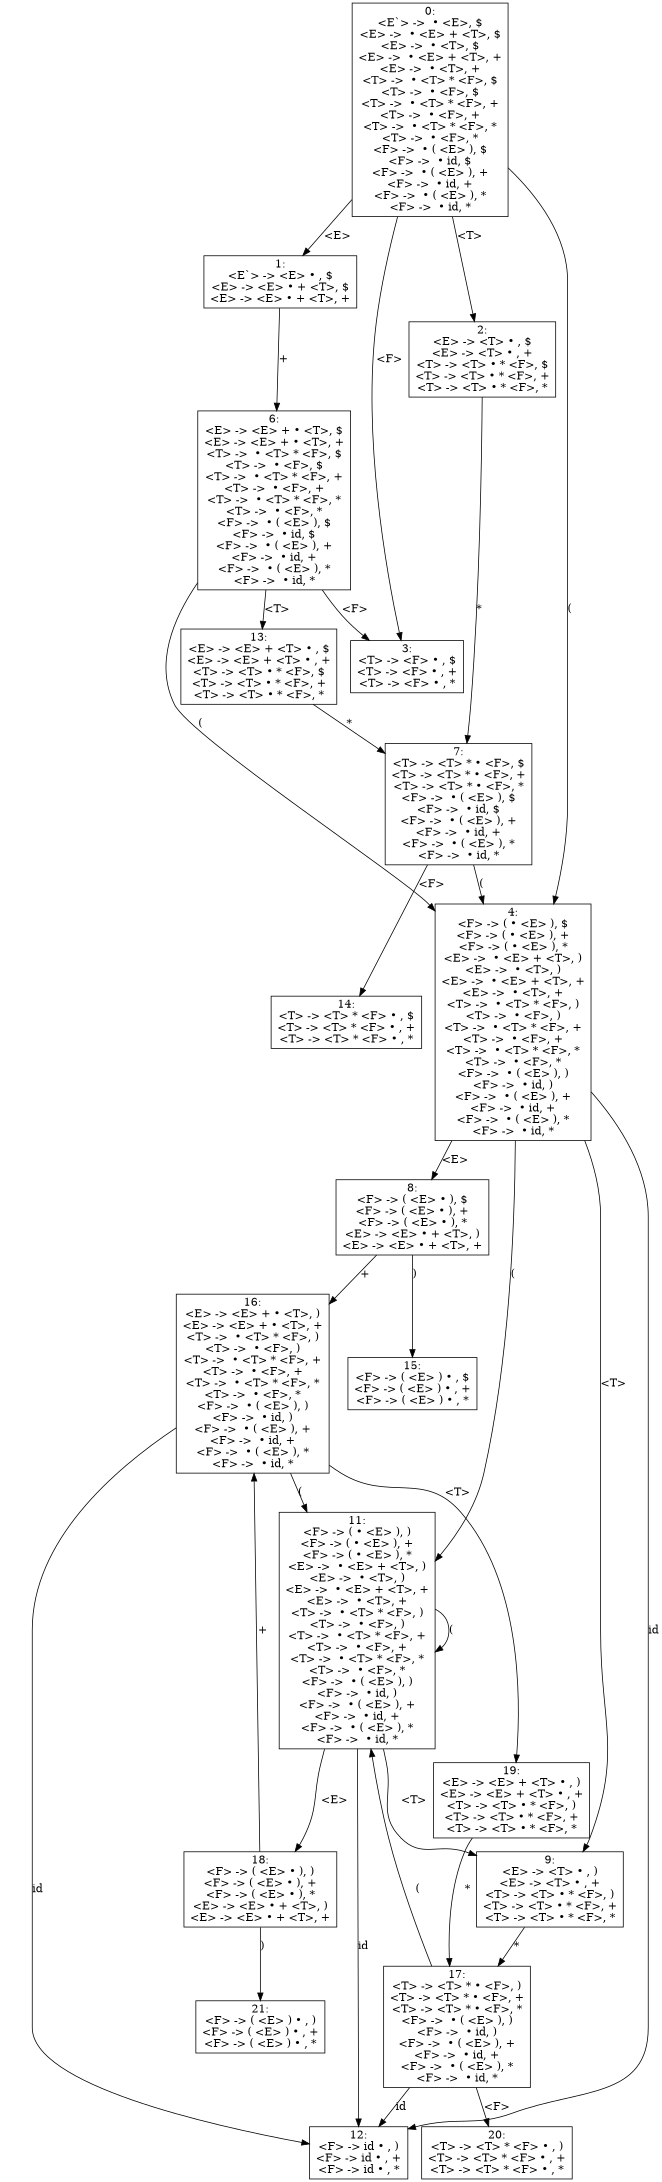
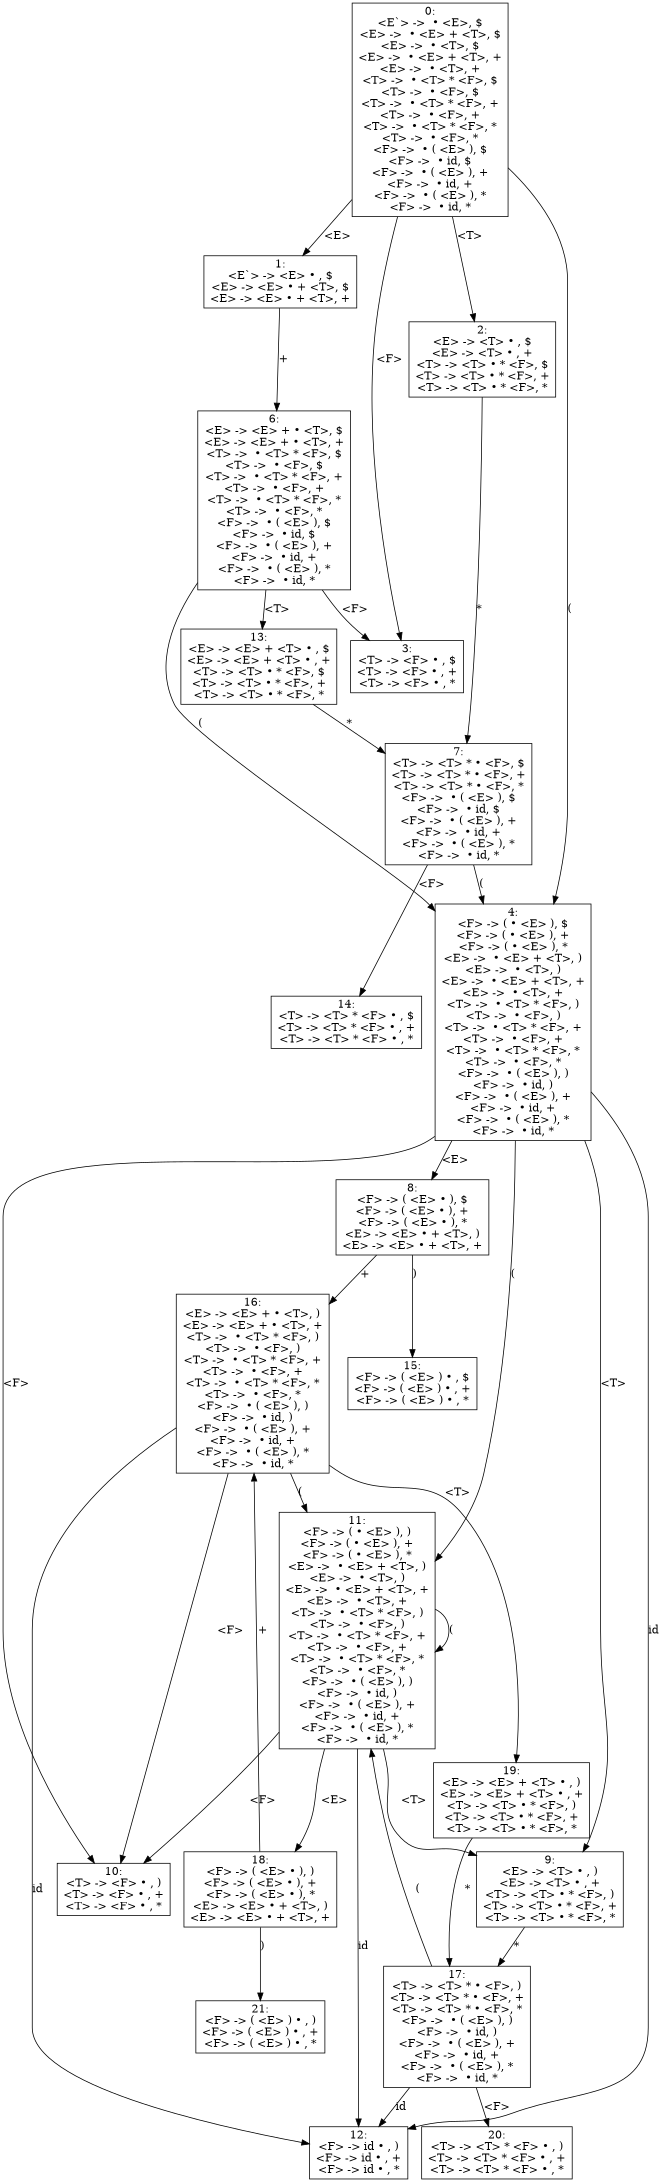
none -> (114, 1889)
